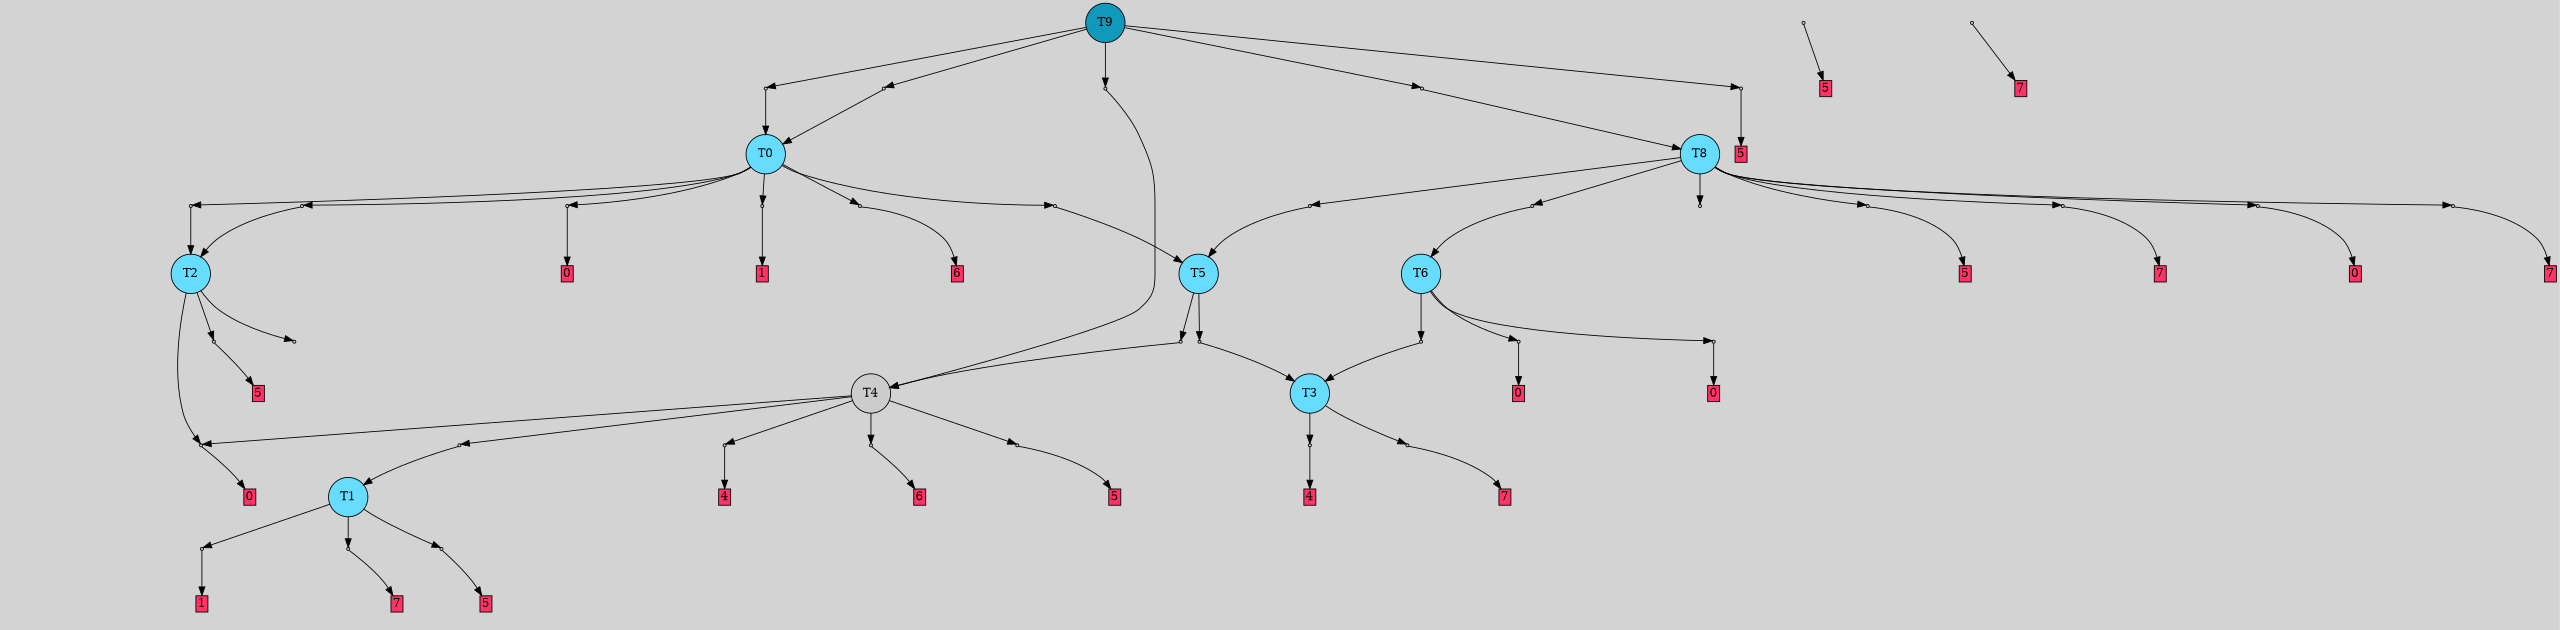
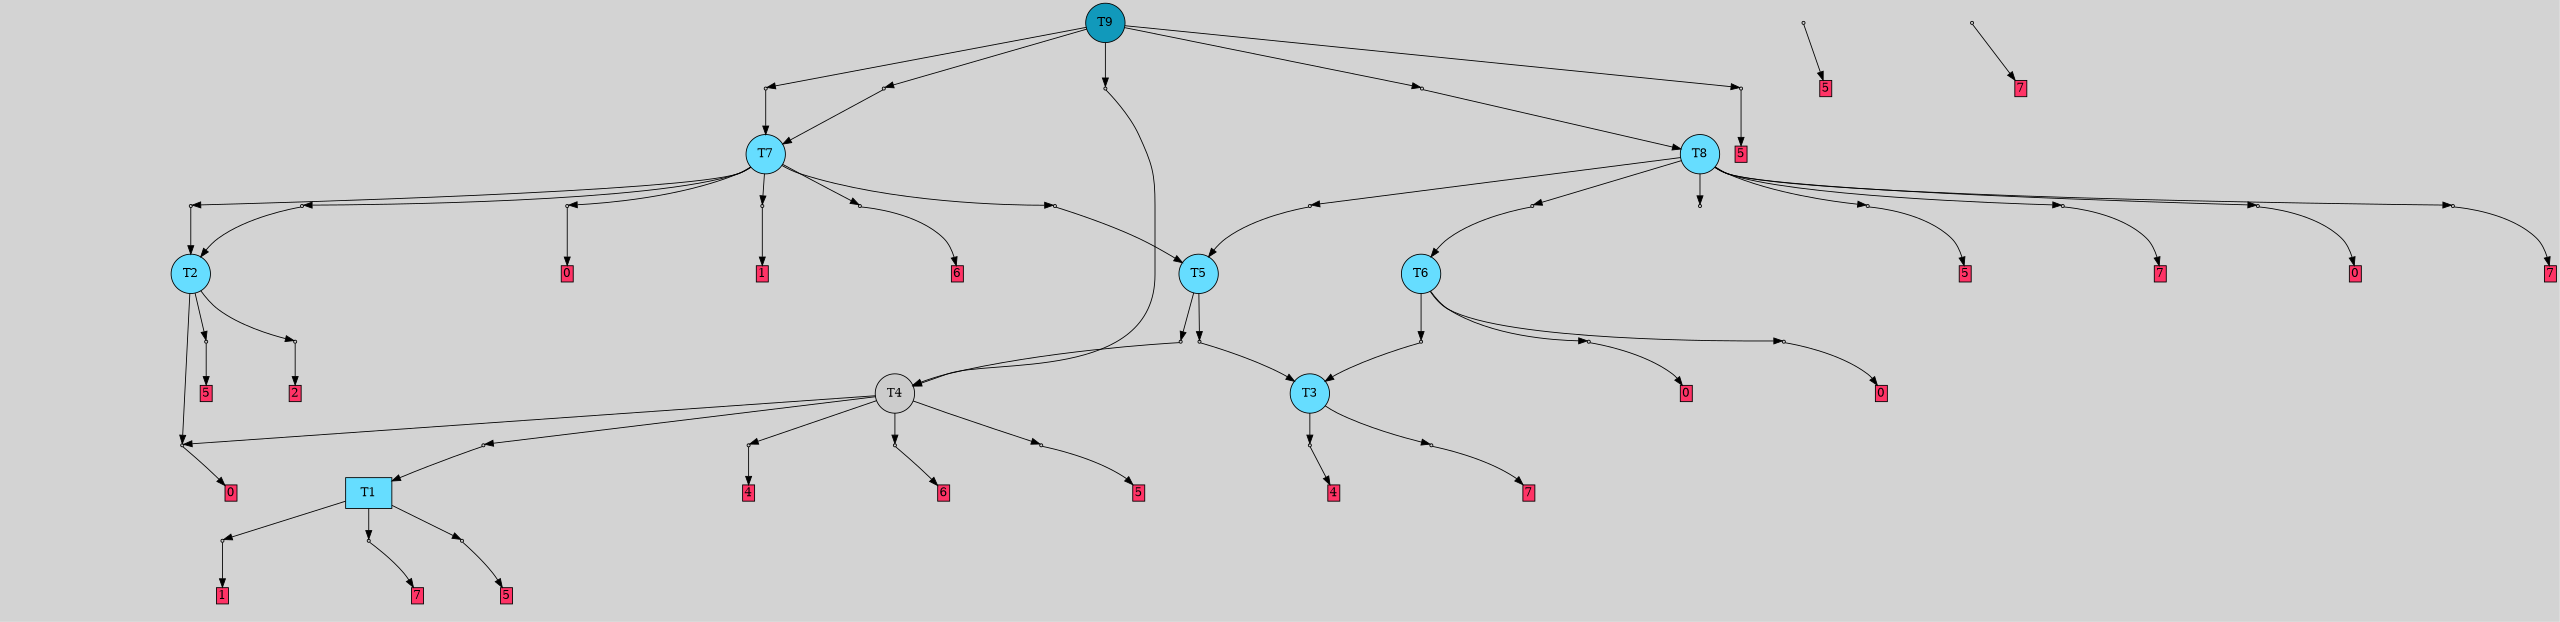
(766, 154) -> (766, 154)
none -> (295, 394)
(348, 497) -> (369, 493)
